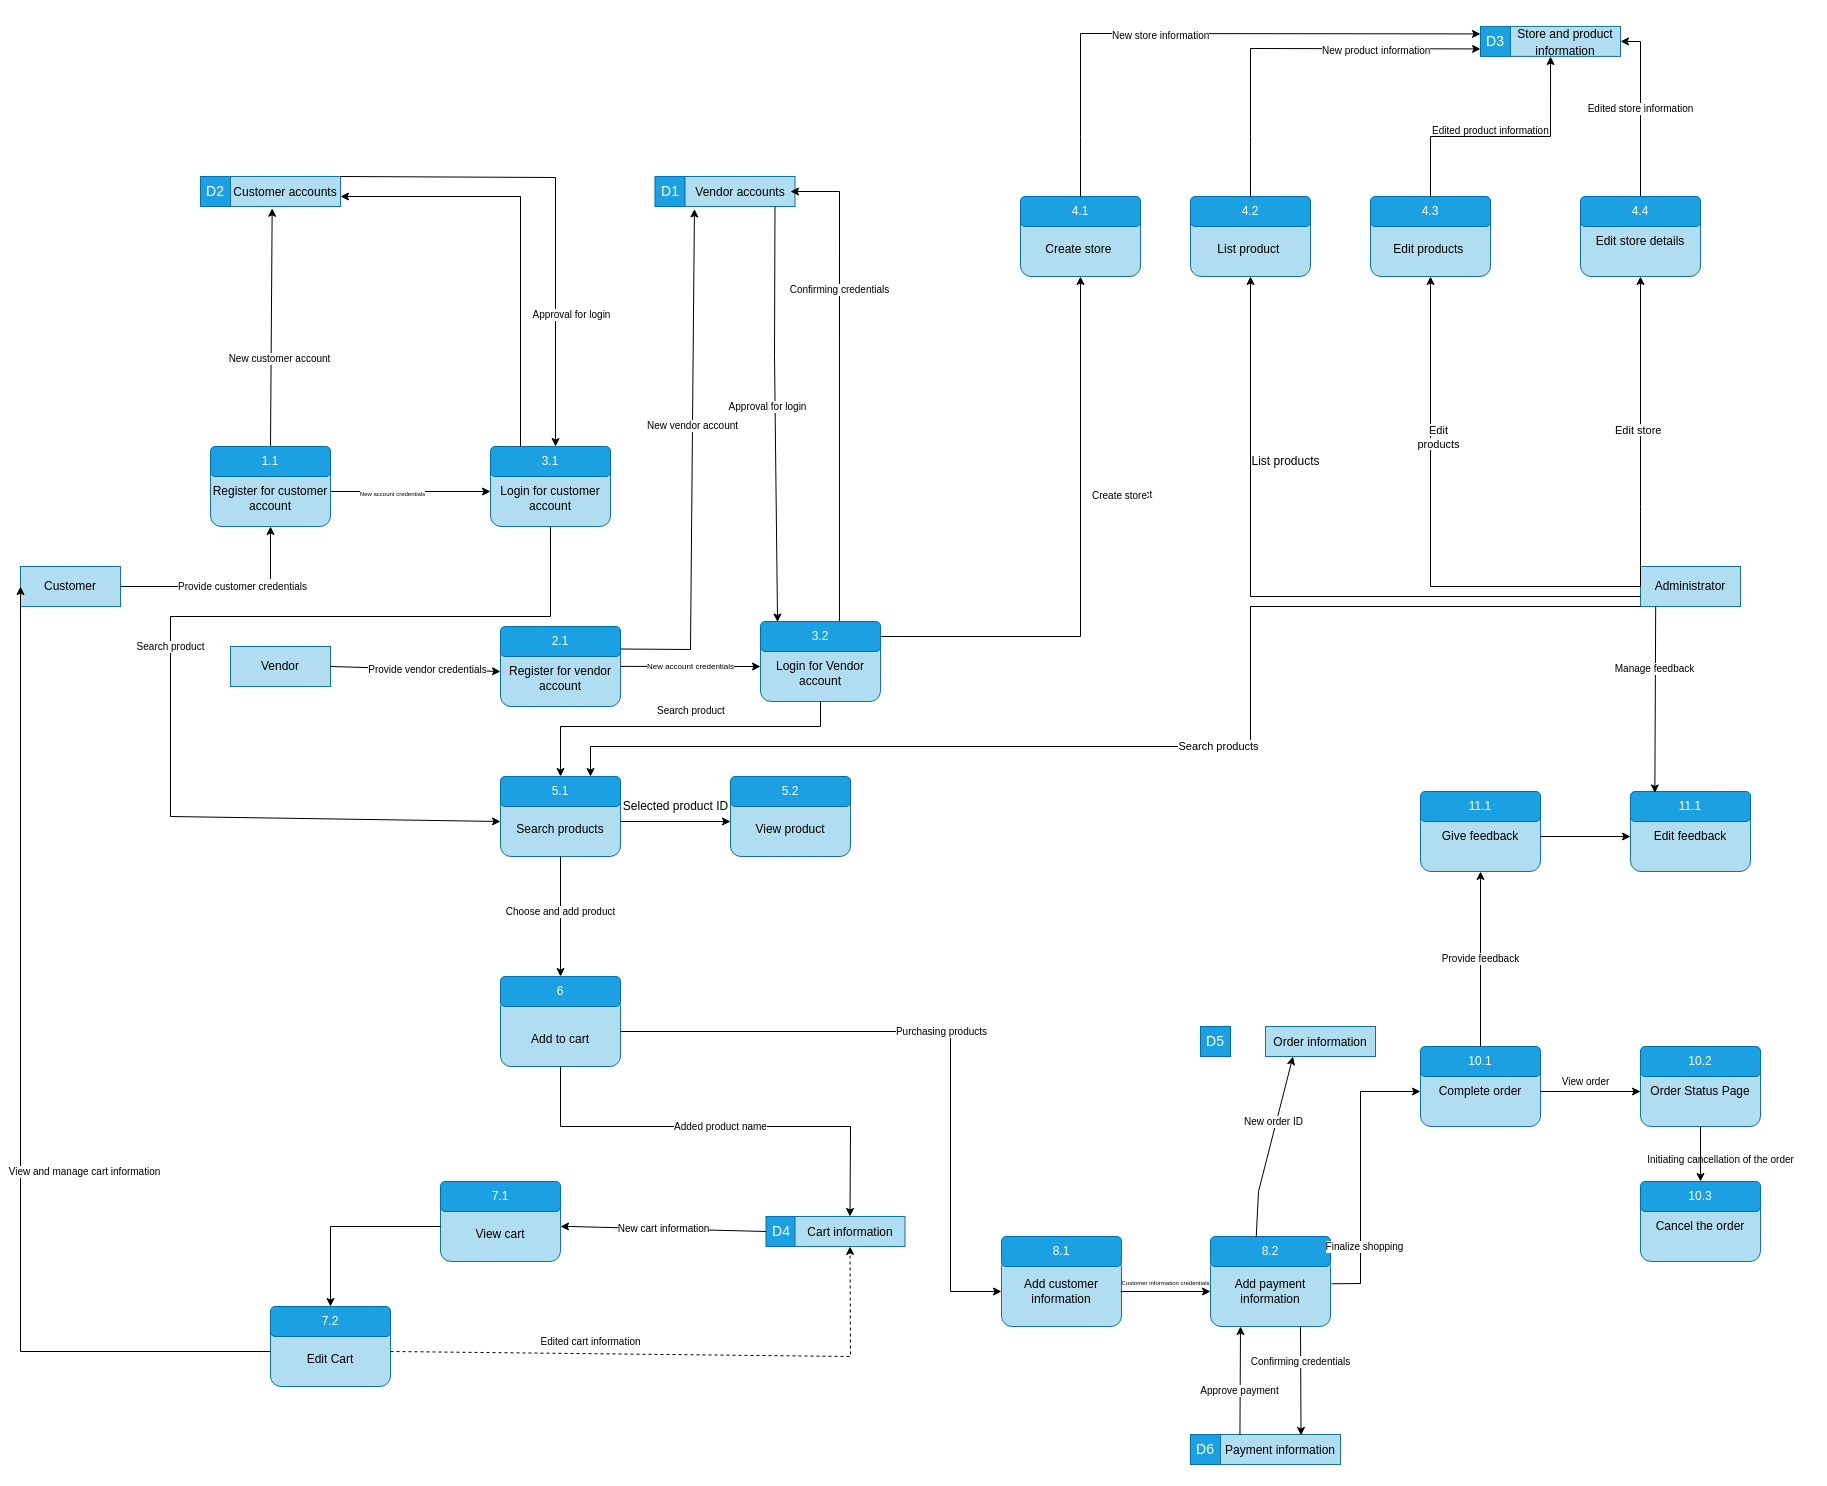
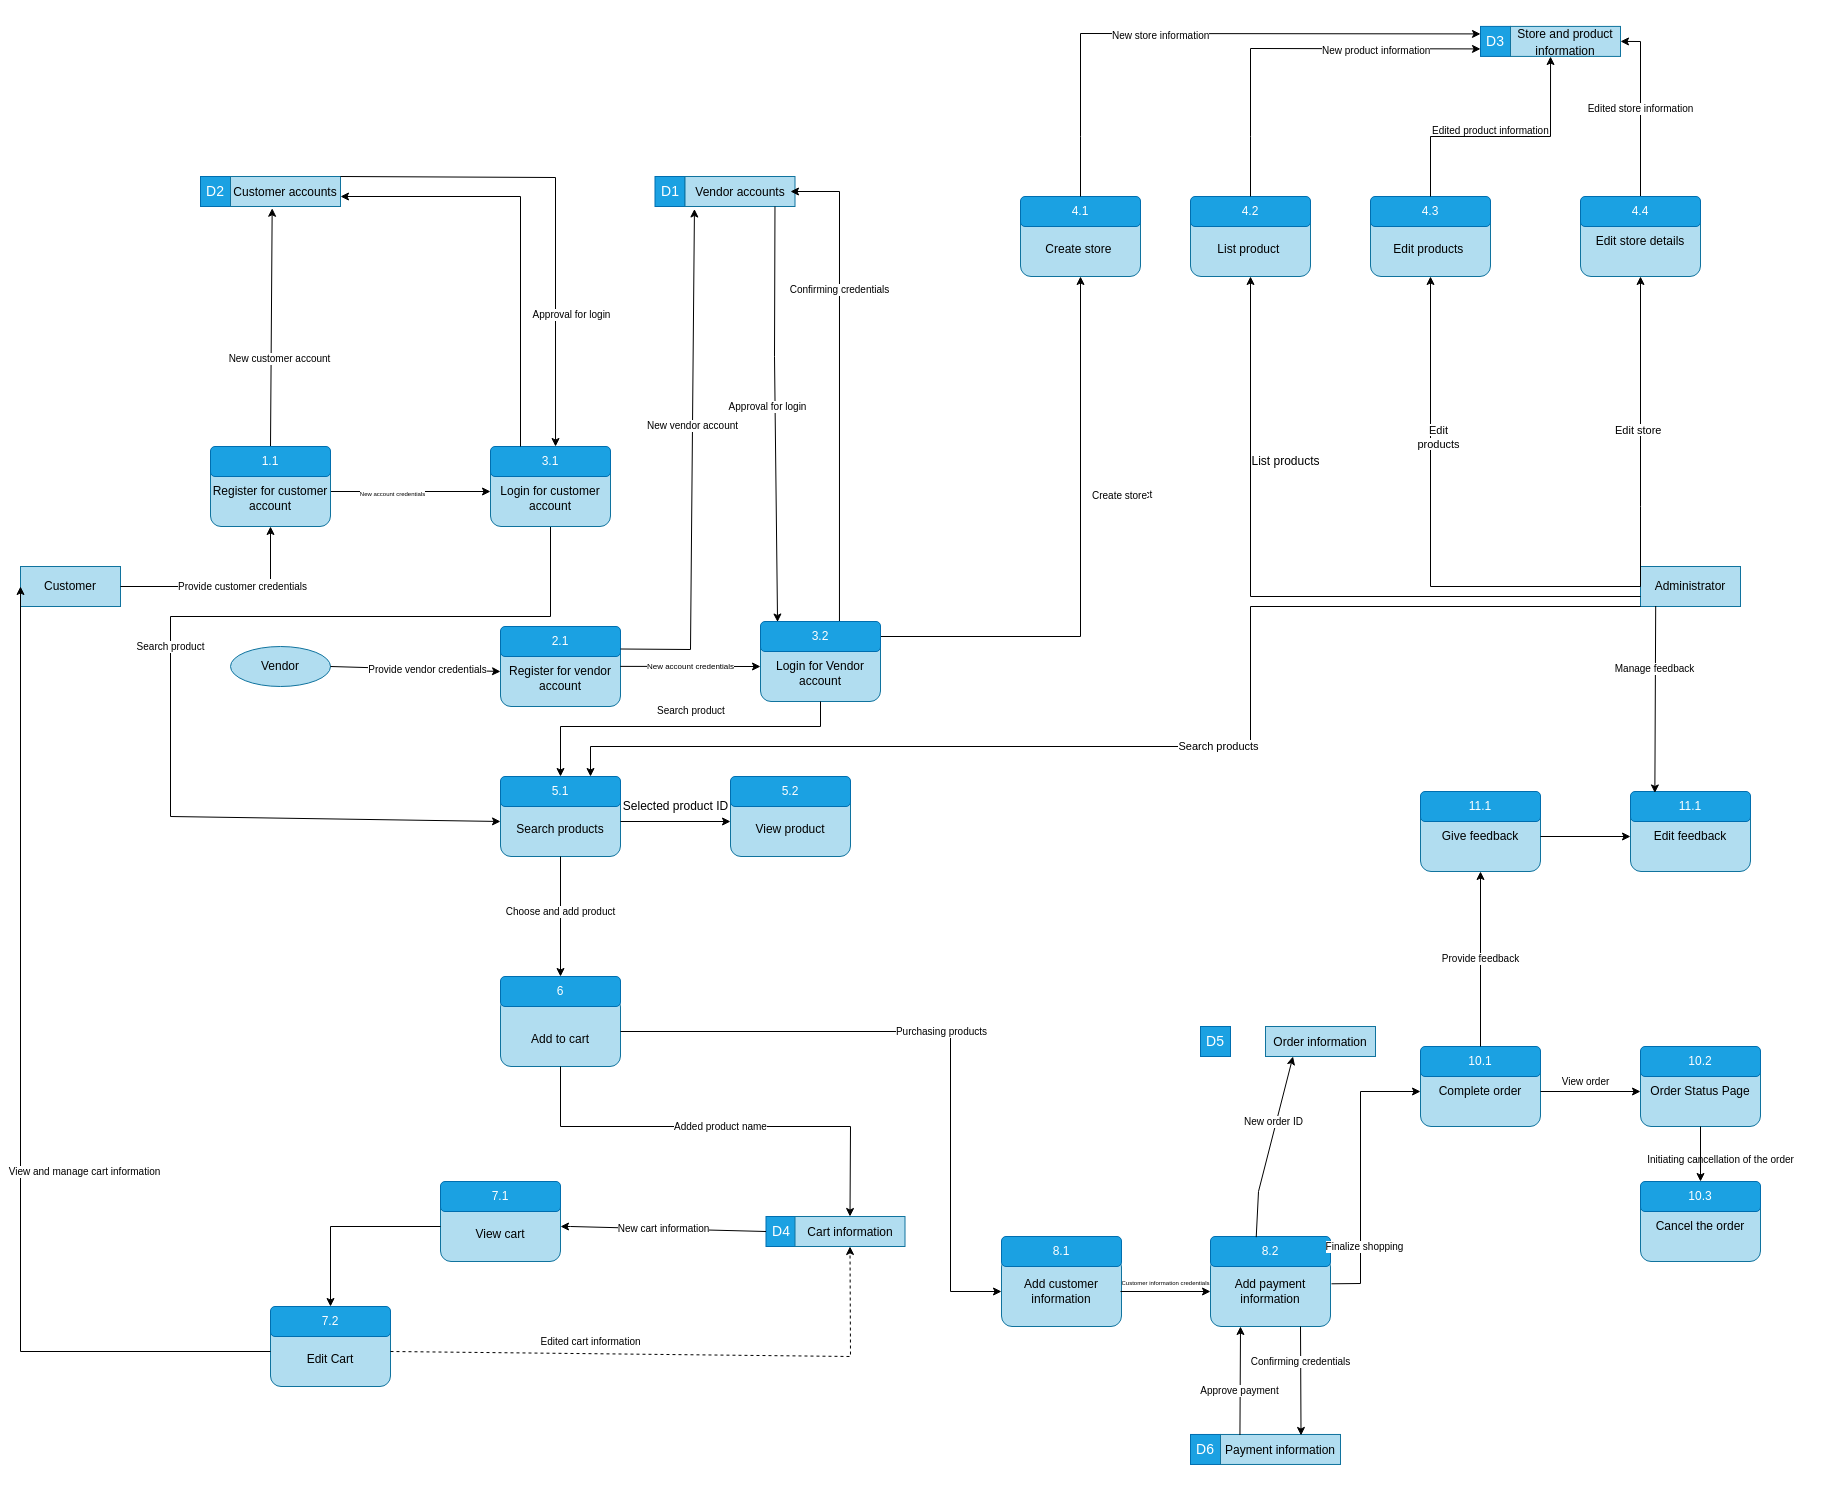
(281, 667) -> (281, 667)
